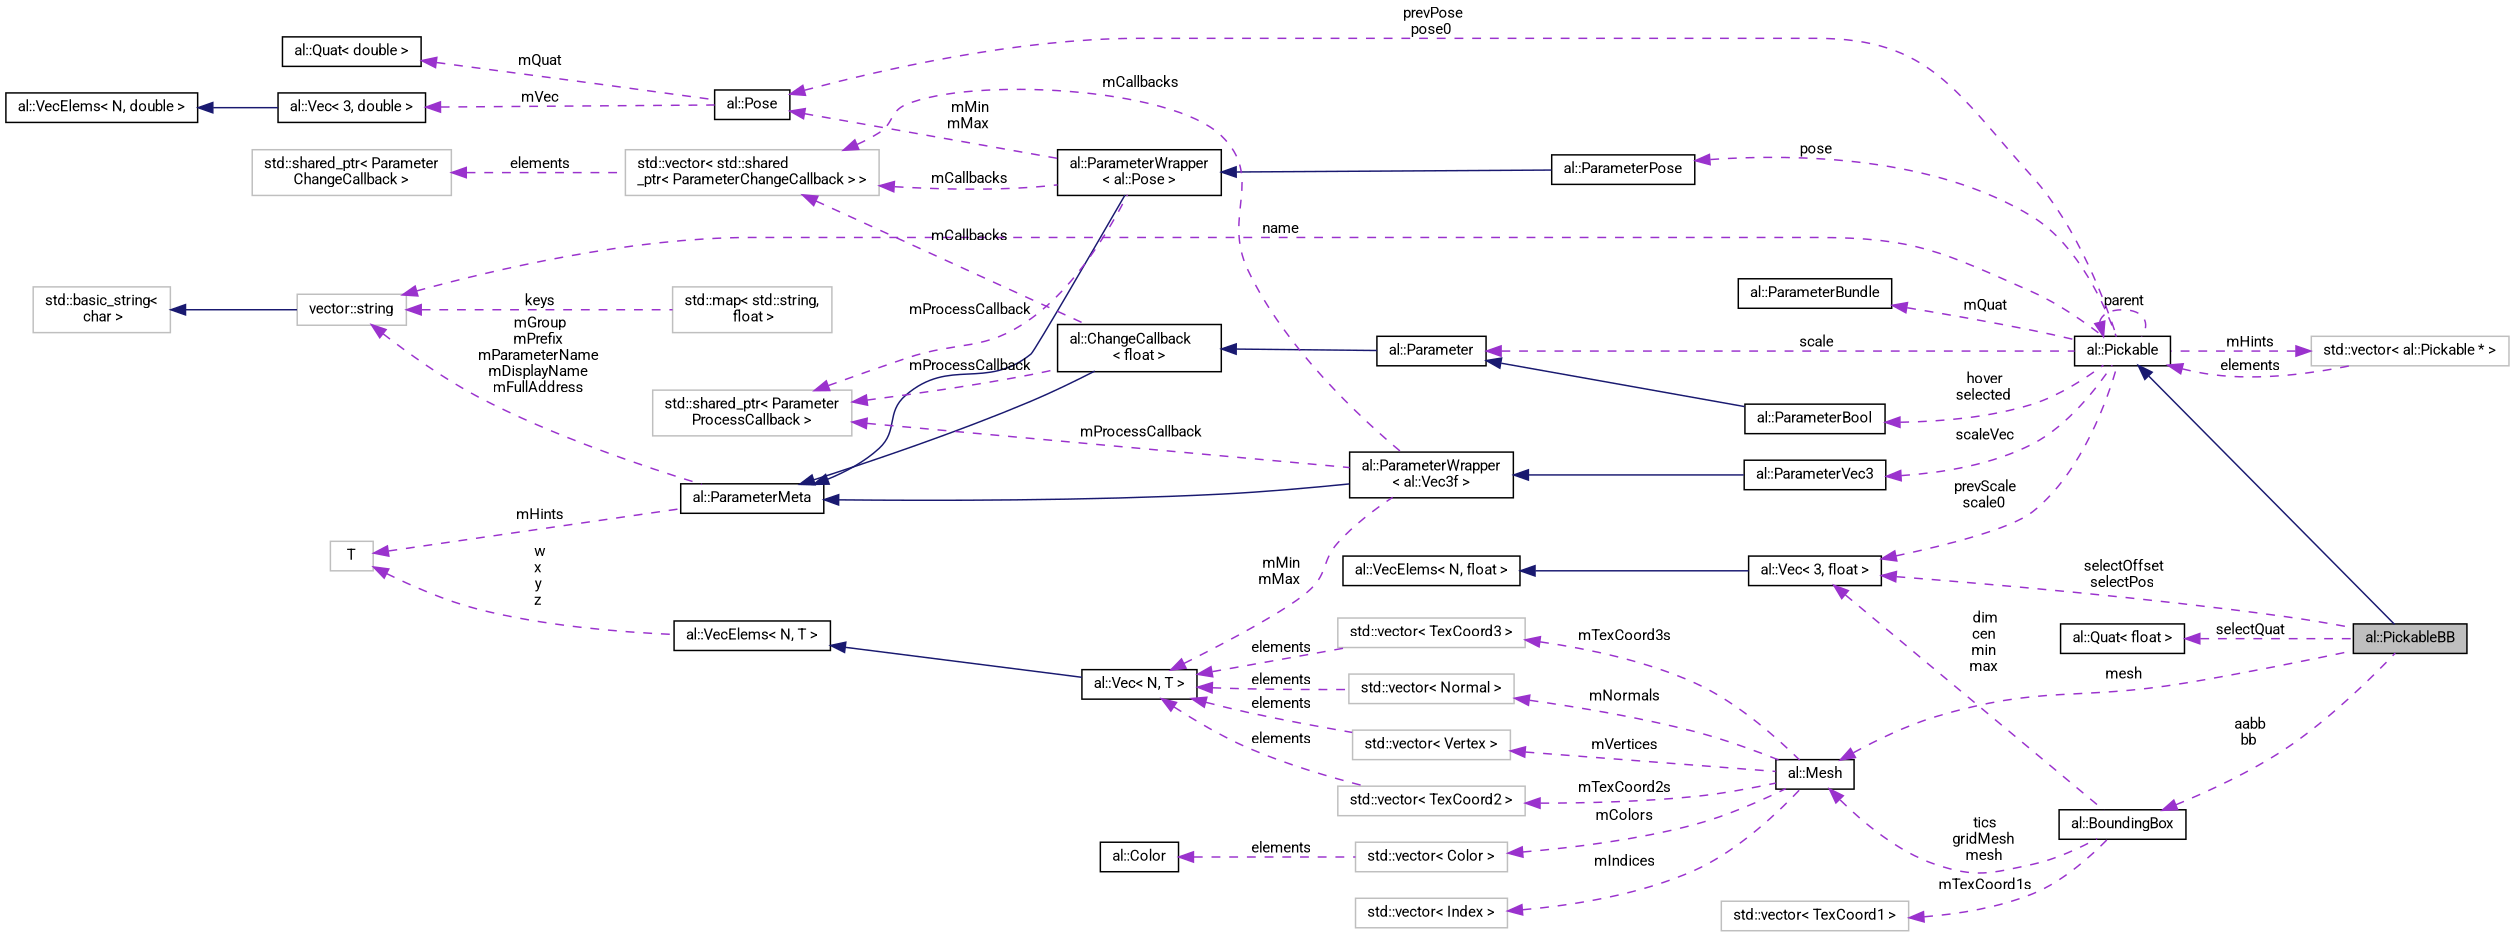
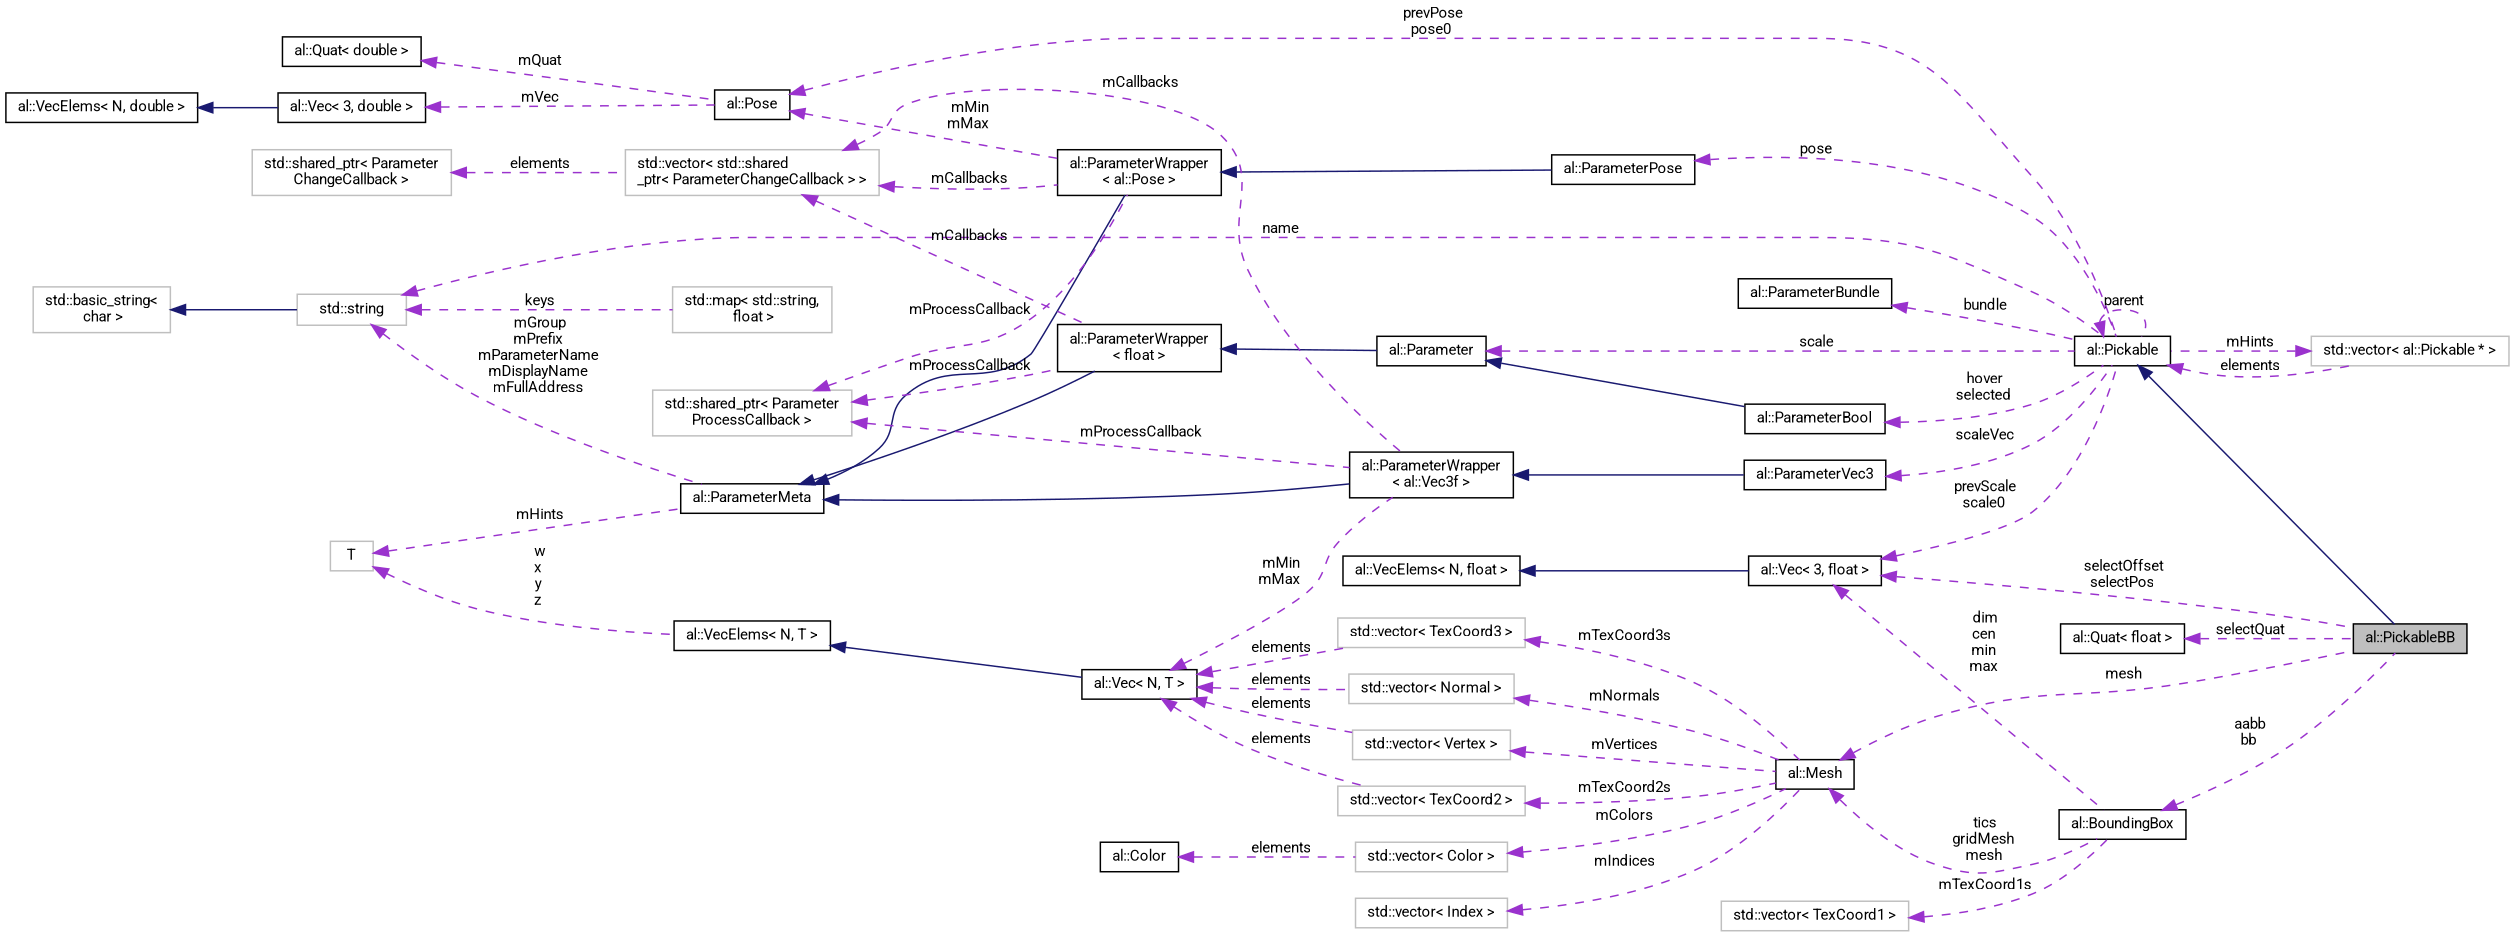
(1984, 306) -> (1984, 306)
(352, 310) -> (352, 310)
(1139, 348) -> (1139, 348)
